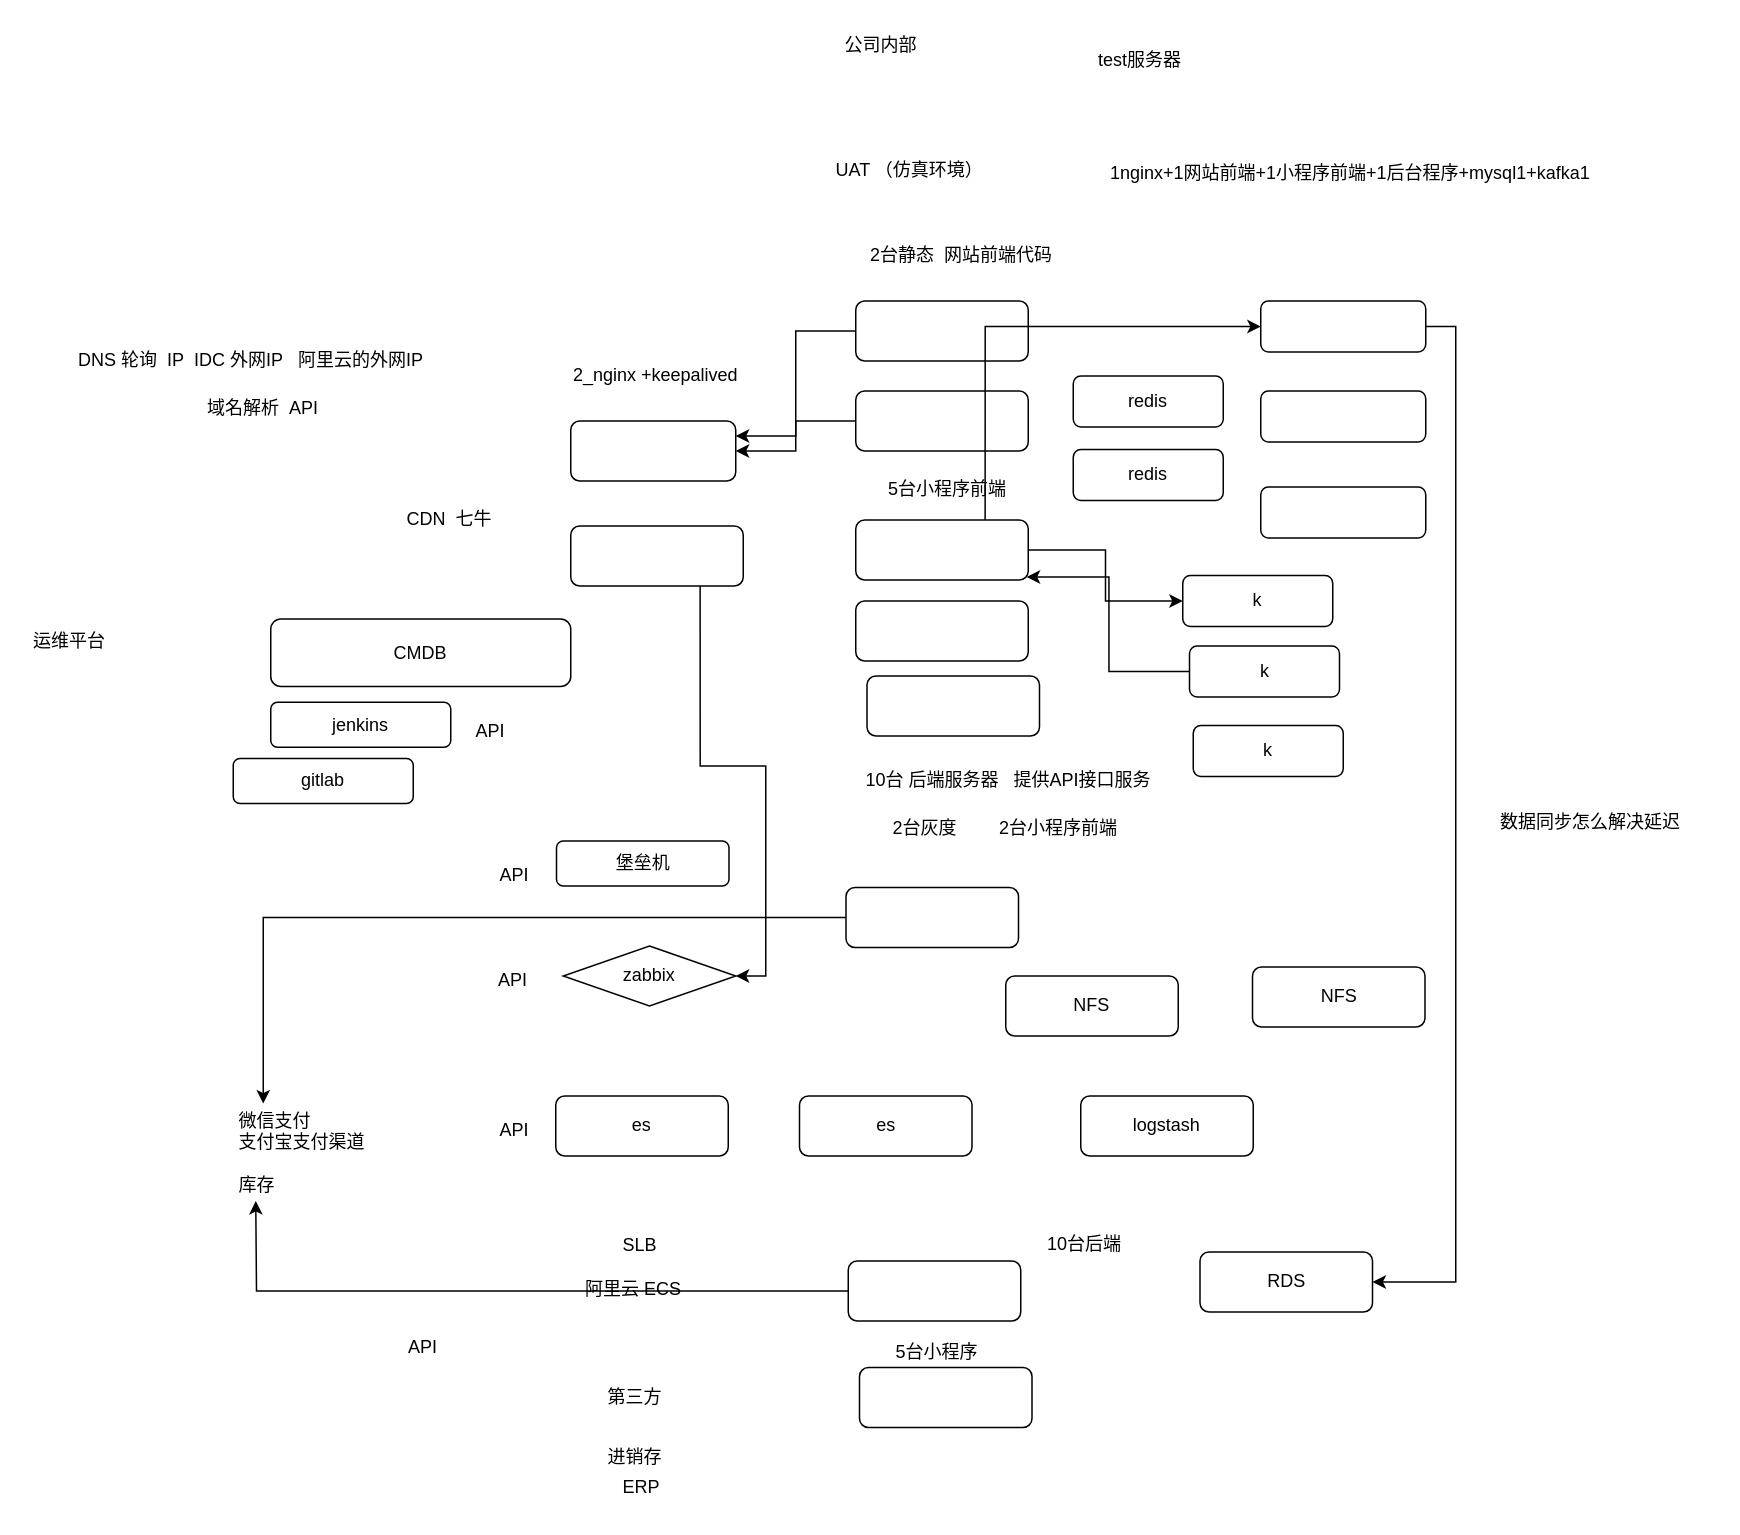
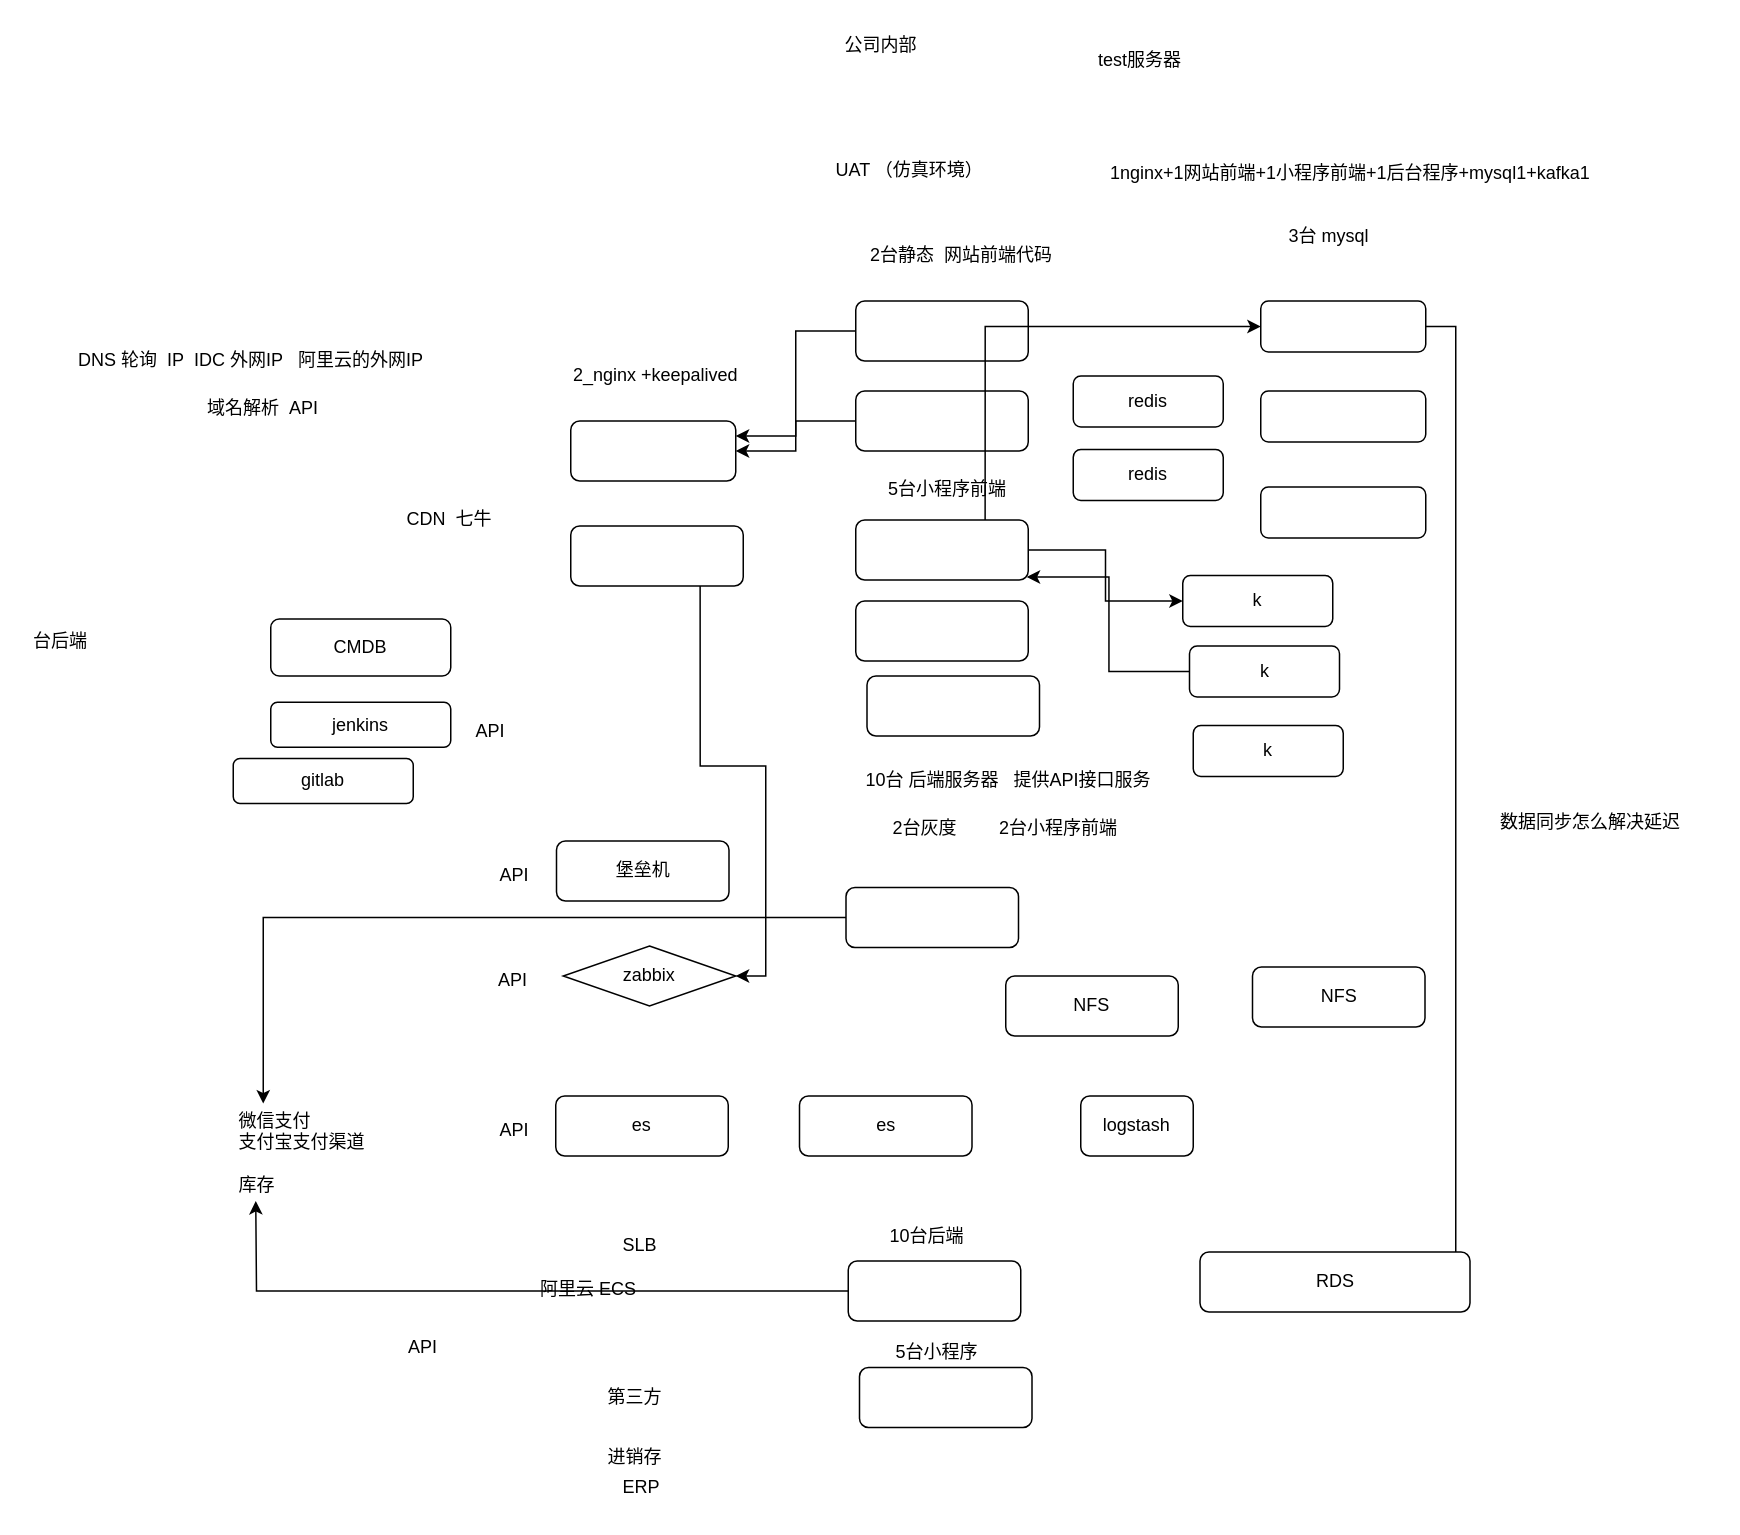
none -> (1339, 236)
(70, 642) -> (61, 642)
(421, 653) -> (361, 647)
(643, 863) -> (643, 871)
(1167, 1126) -> (1137, 1126)
(1090, 1244) -> (932, 1237)
(1286, 1282) -> (1335, 1282)
(643, 1289) -> (598, 1289)
